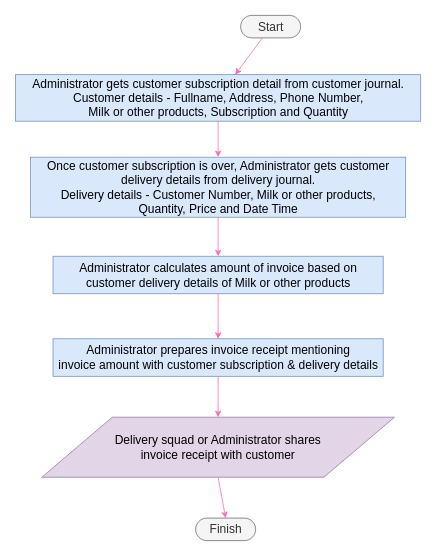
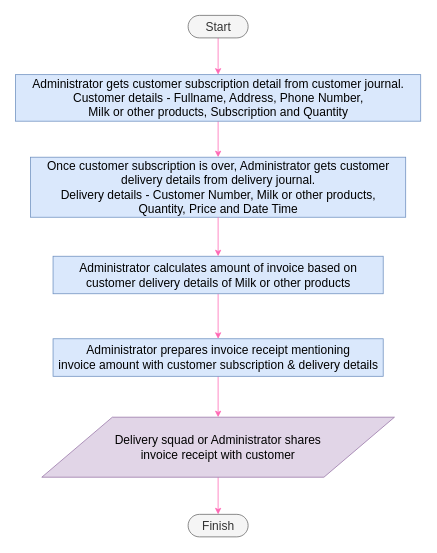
(270, 27) -> (218, 27)
(225, 529) -> (218, 525)
